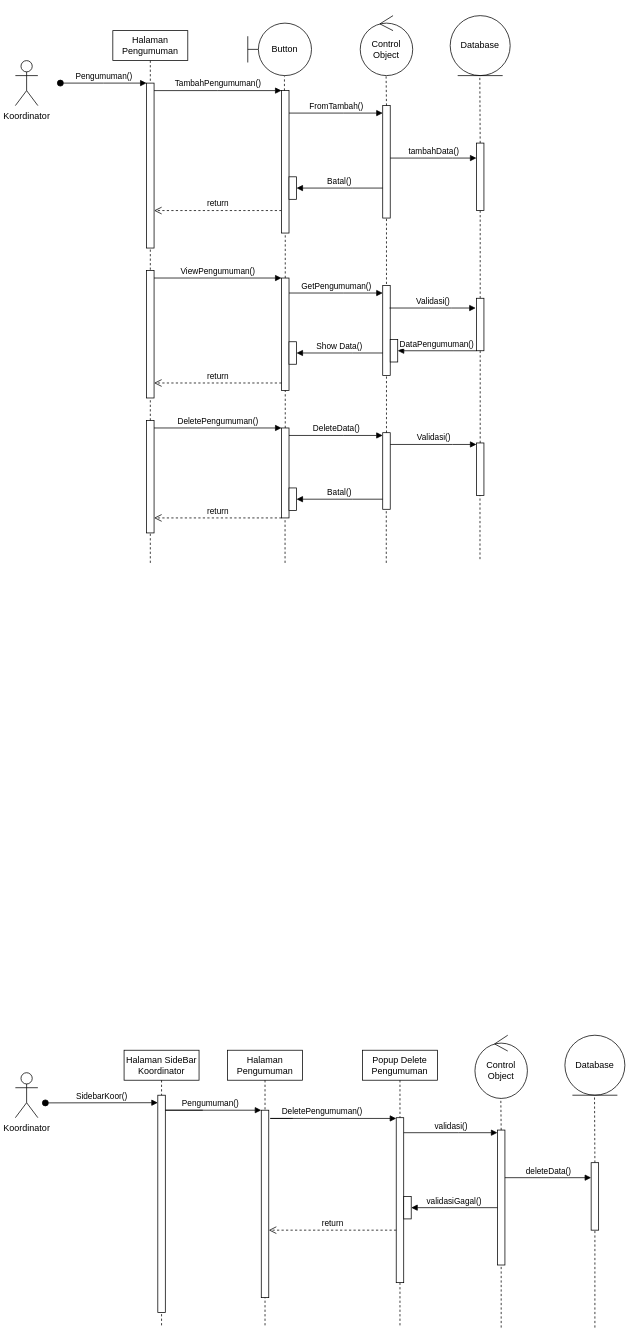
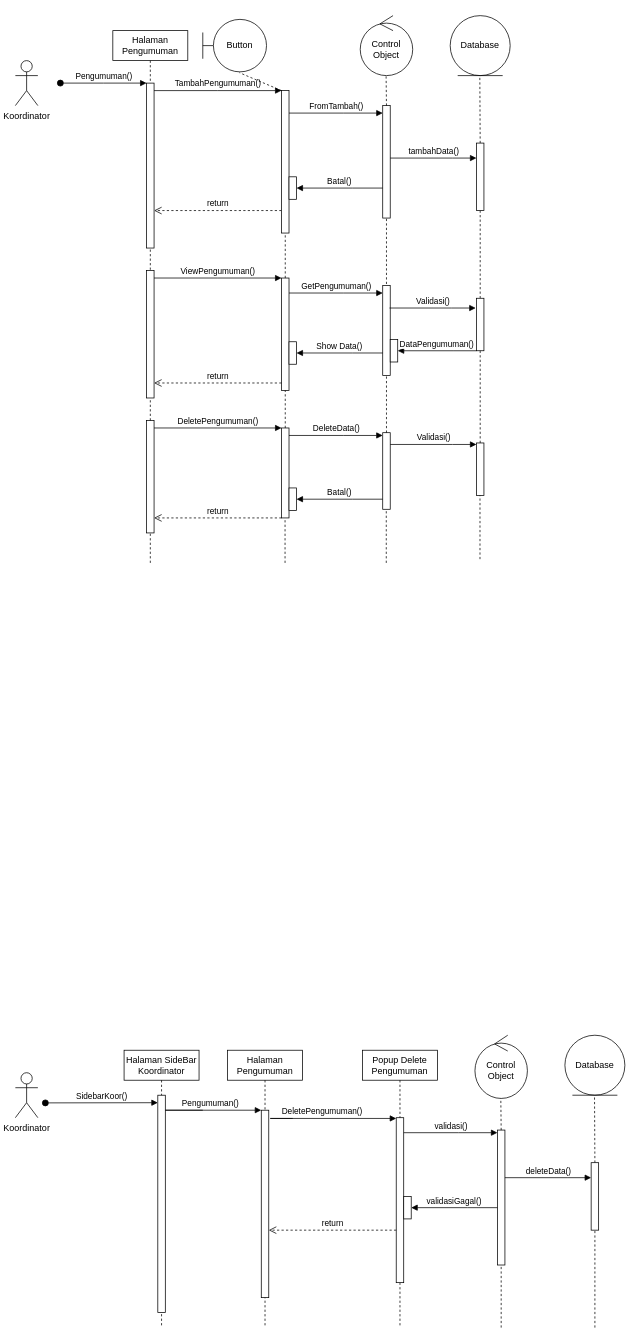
(280, 49) -> (235, 45)
